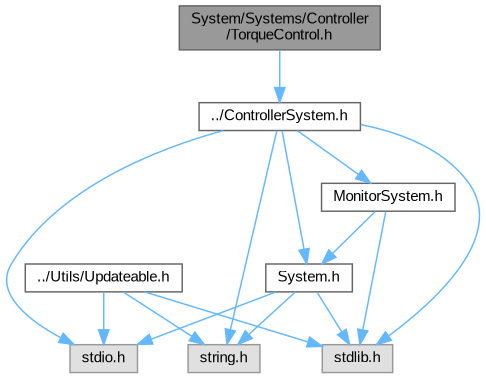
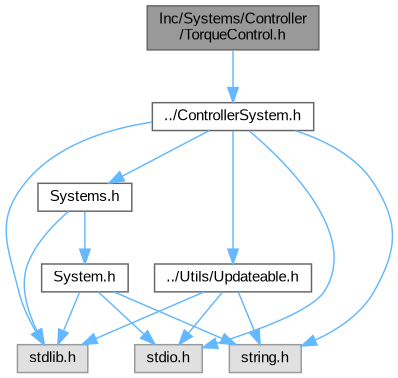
(280, 28) -> (233, 28)
(293, 190) -> (233, 190)
(388, 197) -> (85, 197)
